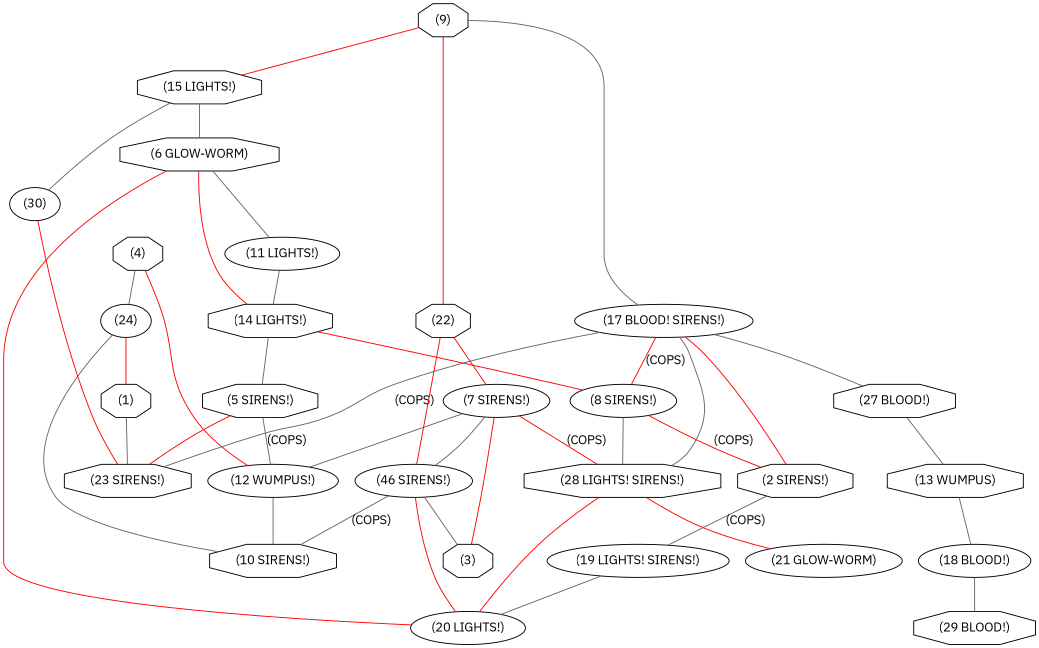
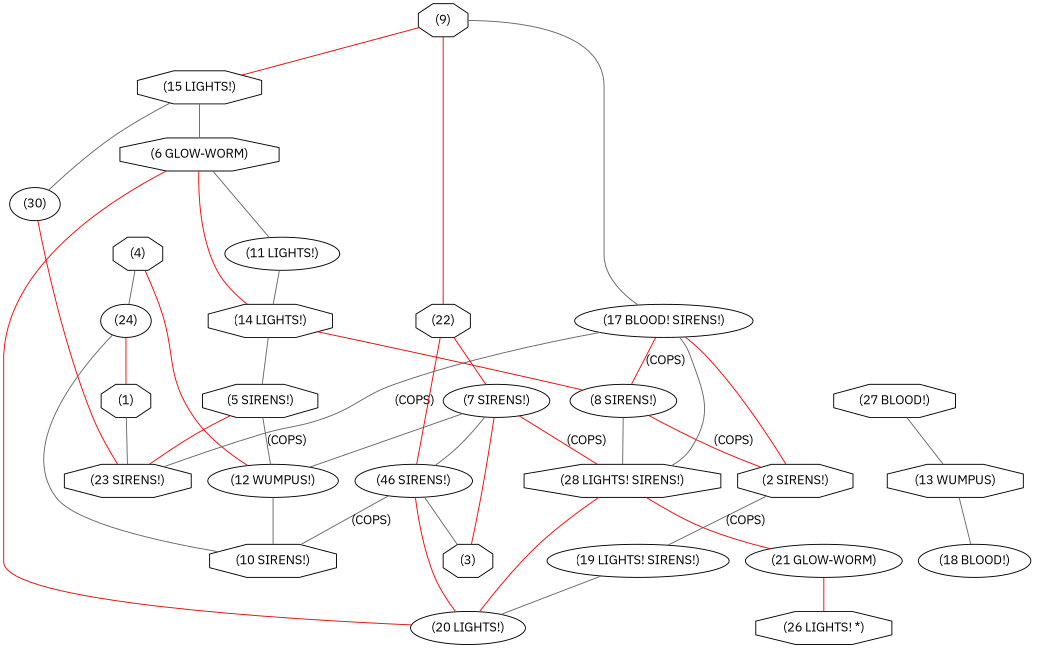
(789, 357) -> none
none -> (824, 628)
(975, 628) -> none
